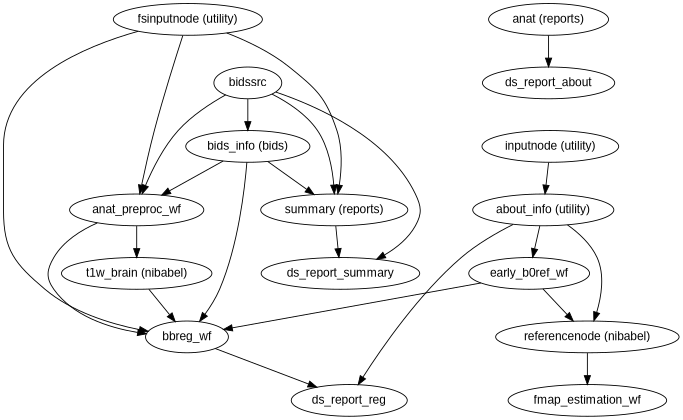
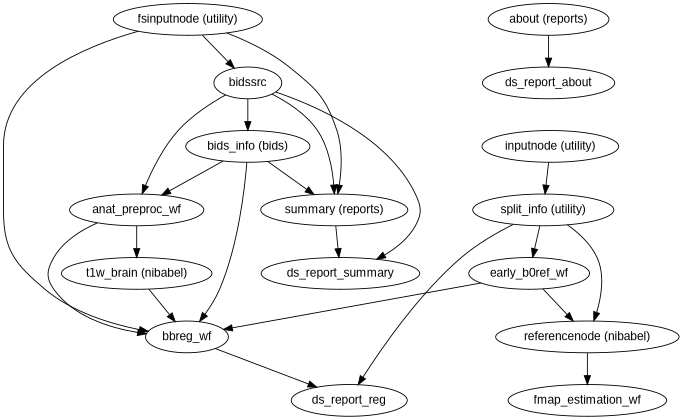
(549, 19) -> (549, 19)
(160, 110) -> (215, 48)
(543, 210) -> (543, 210)
